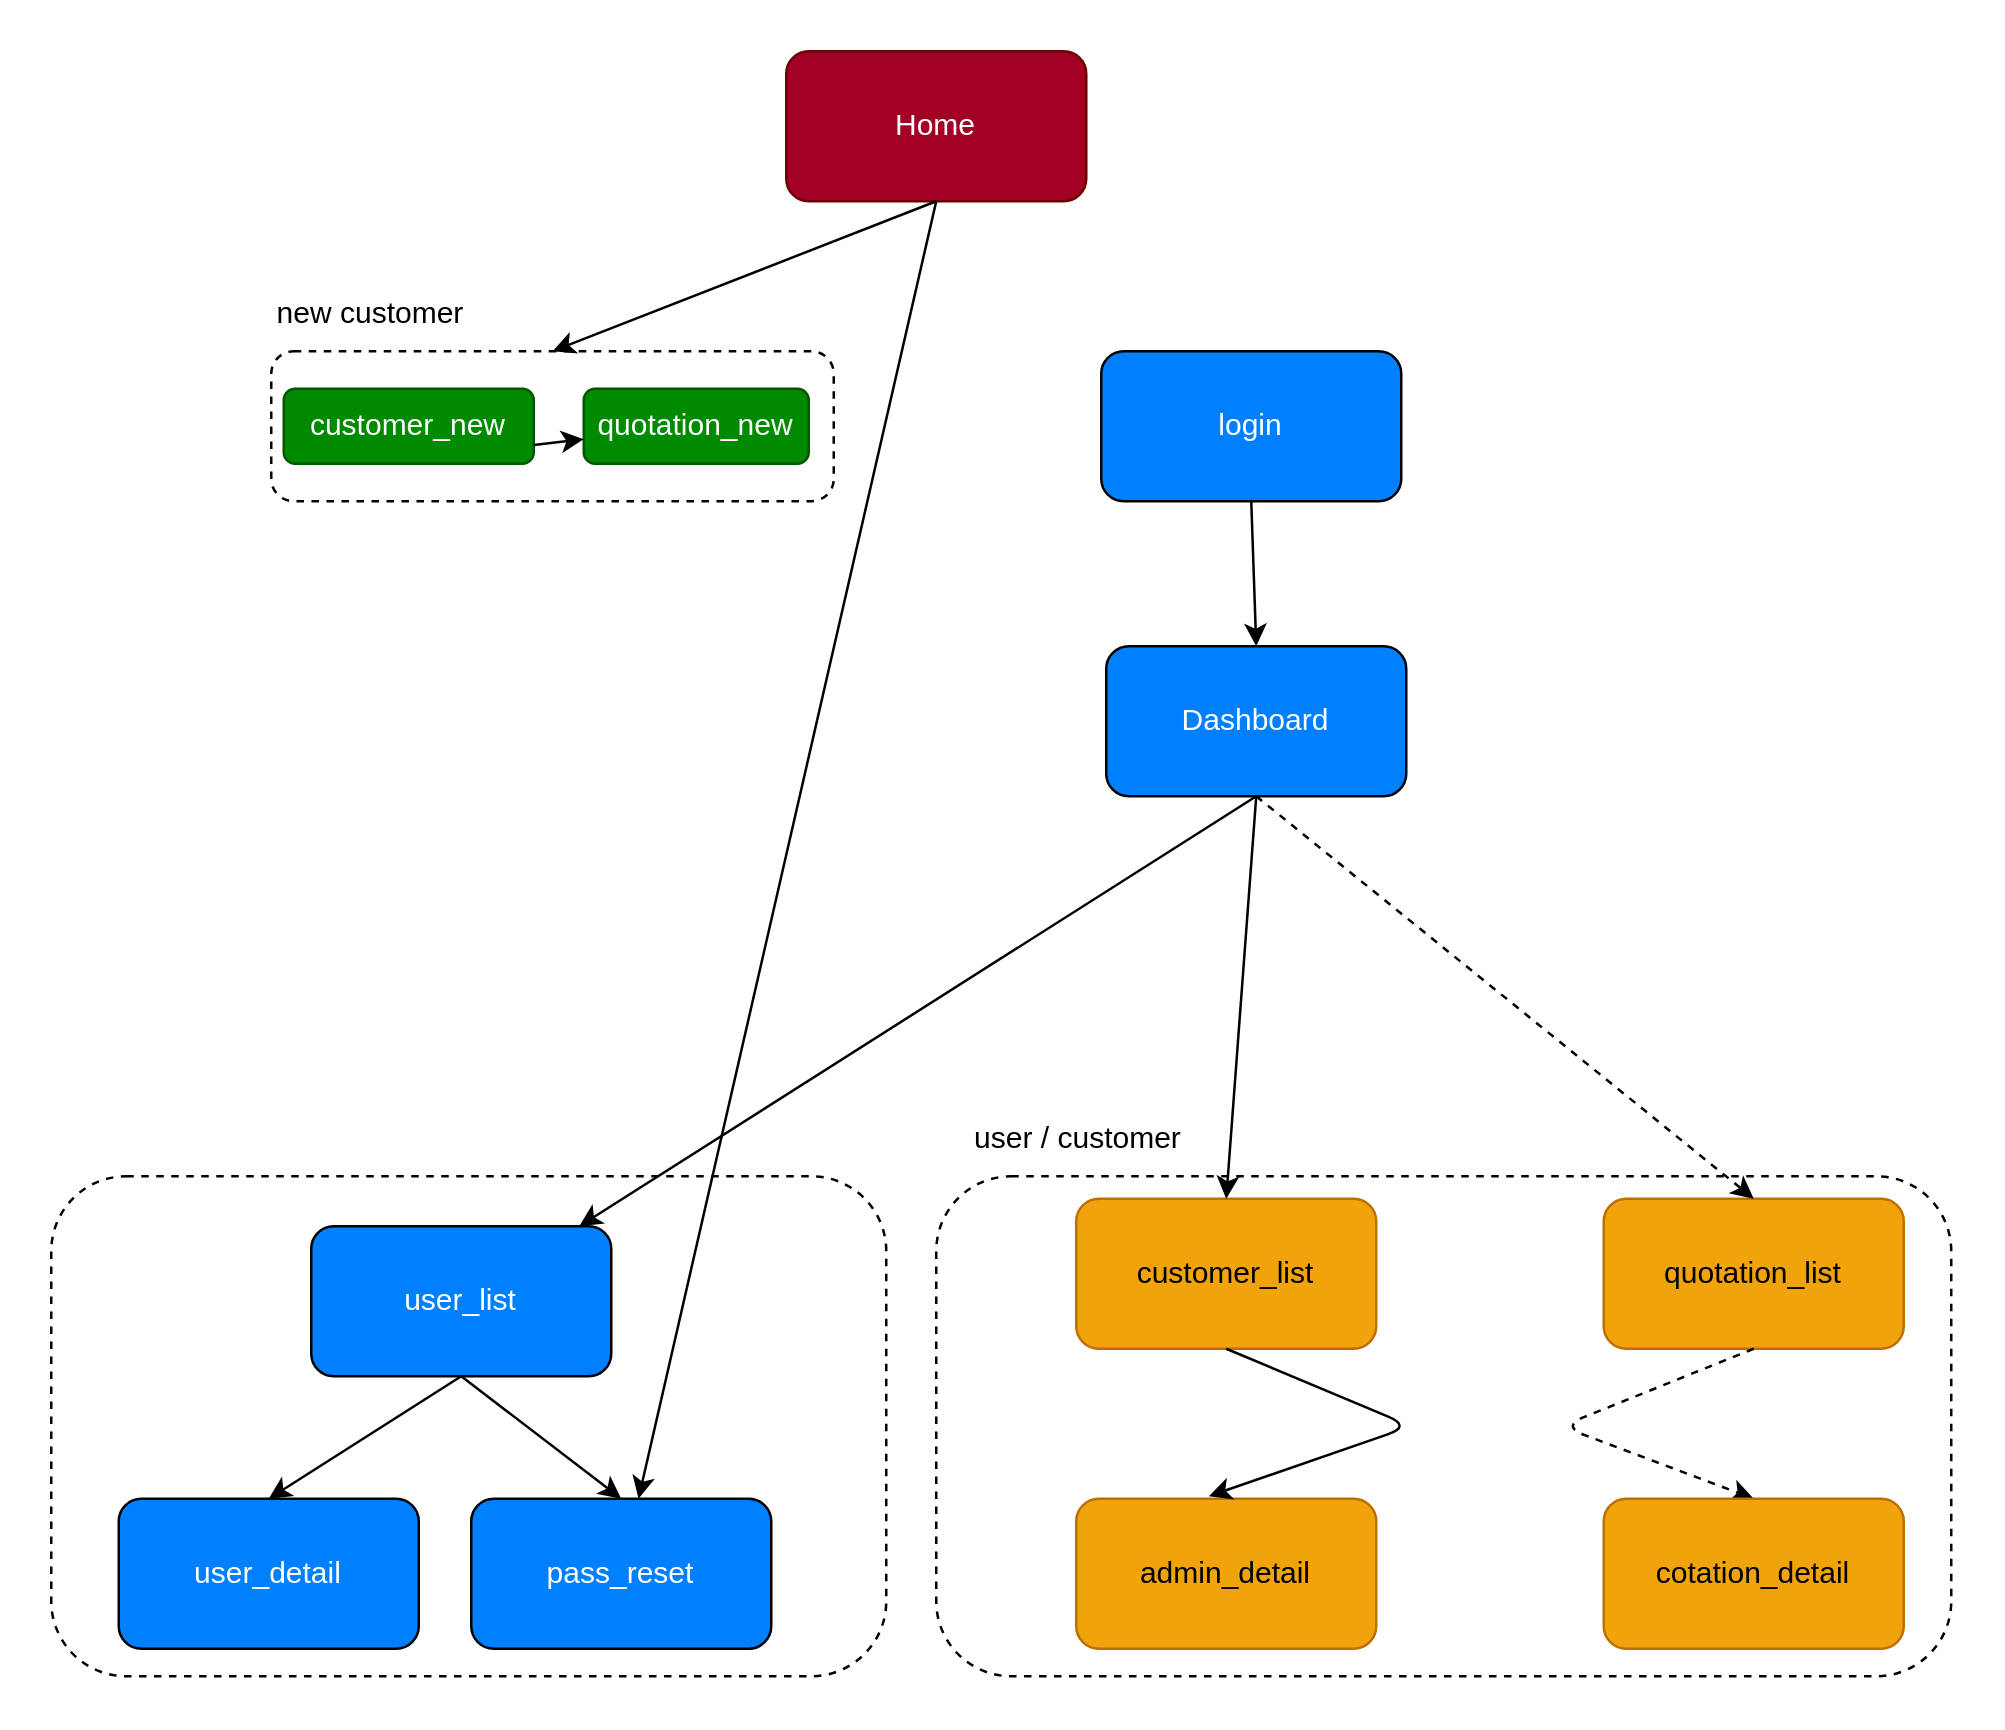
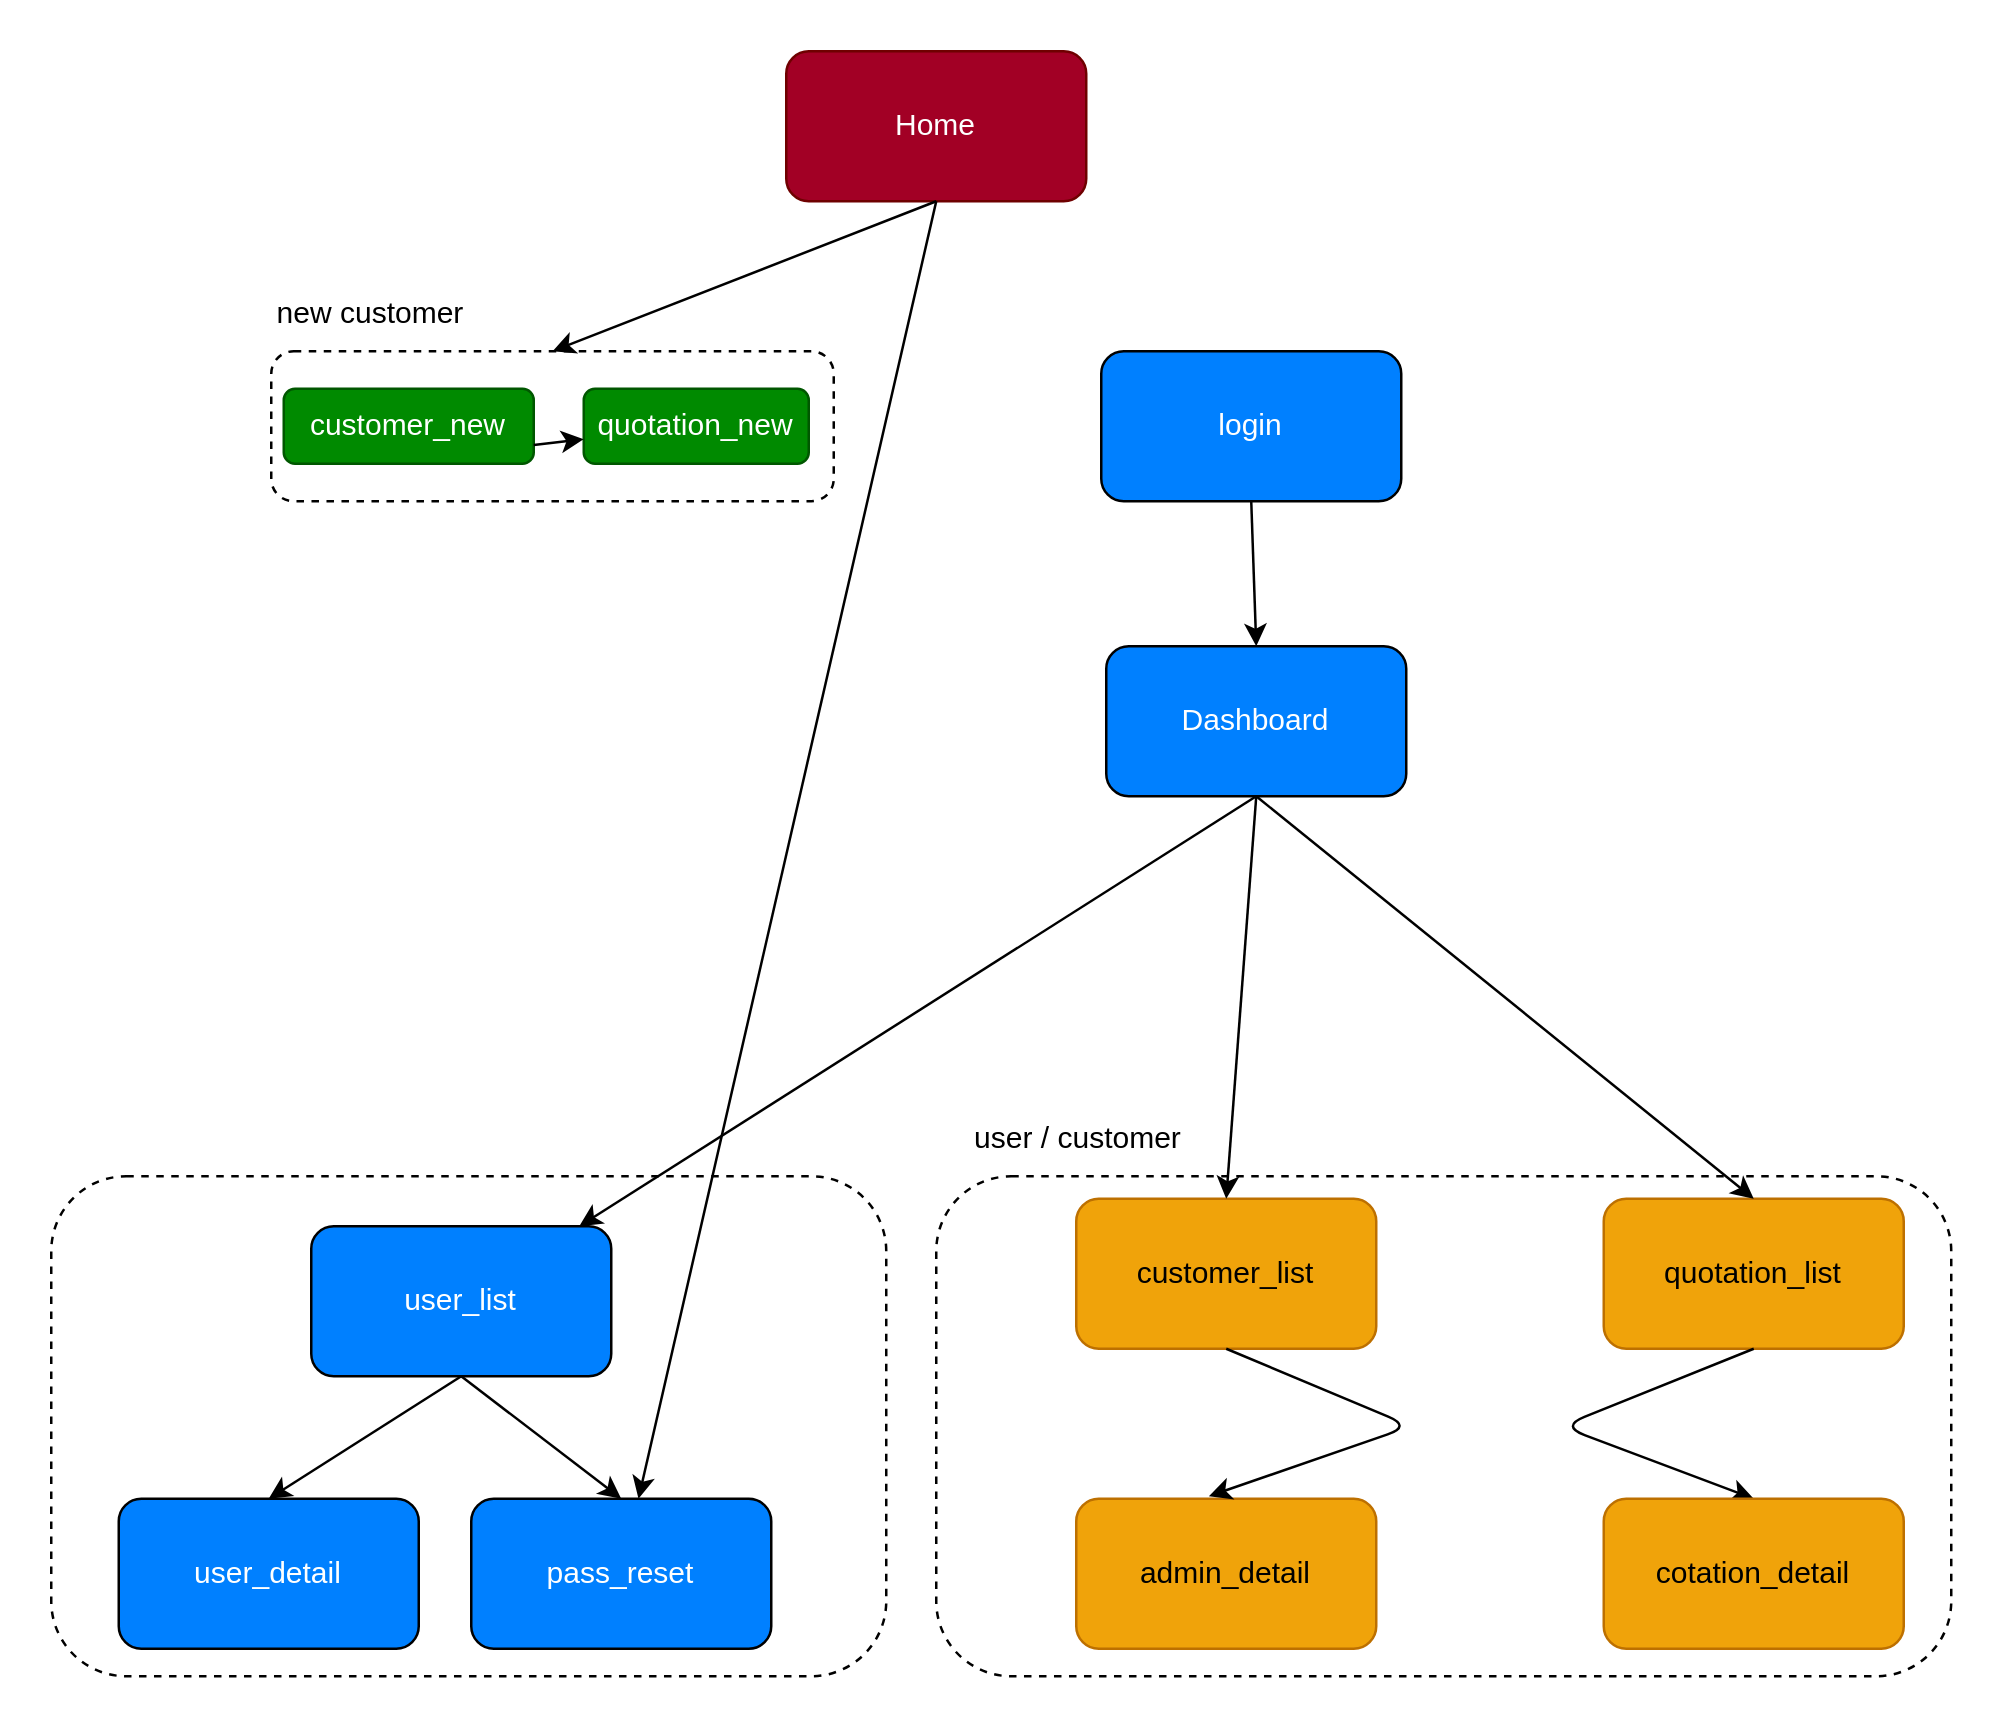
(1498, 992) -> (1498, 992)
(1579, 1419) -> (1579, 1419)
